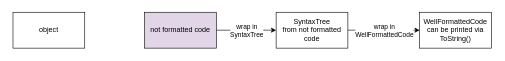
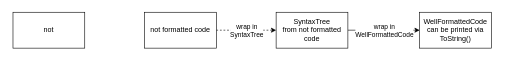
(48, 30) -> (48, 30)
(180, 30) -> (180, 30)
(223, 30) -> (223, 30)
